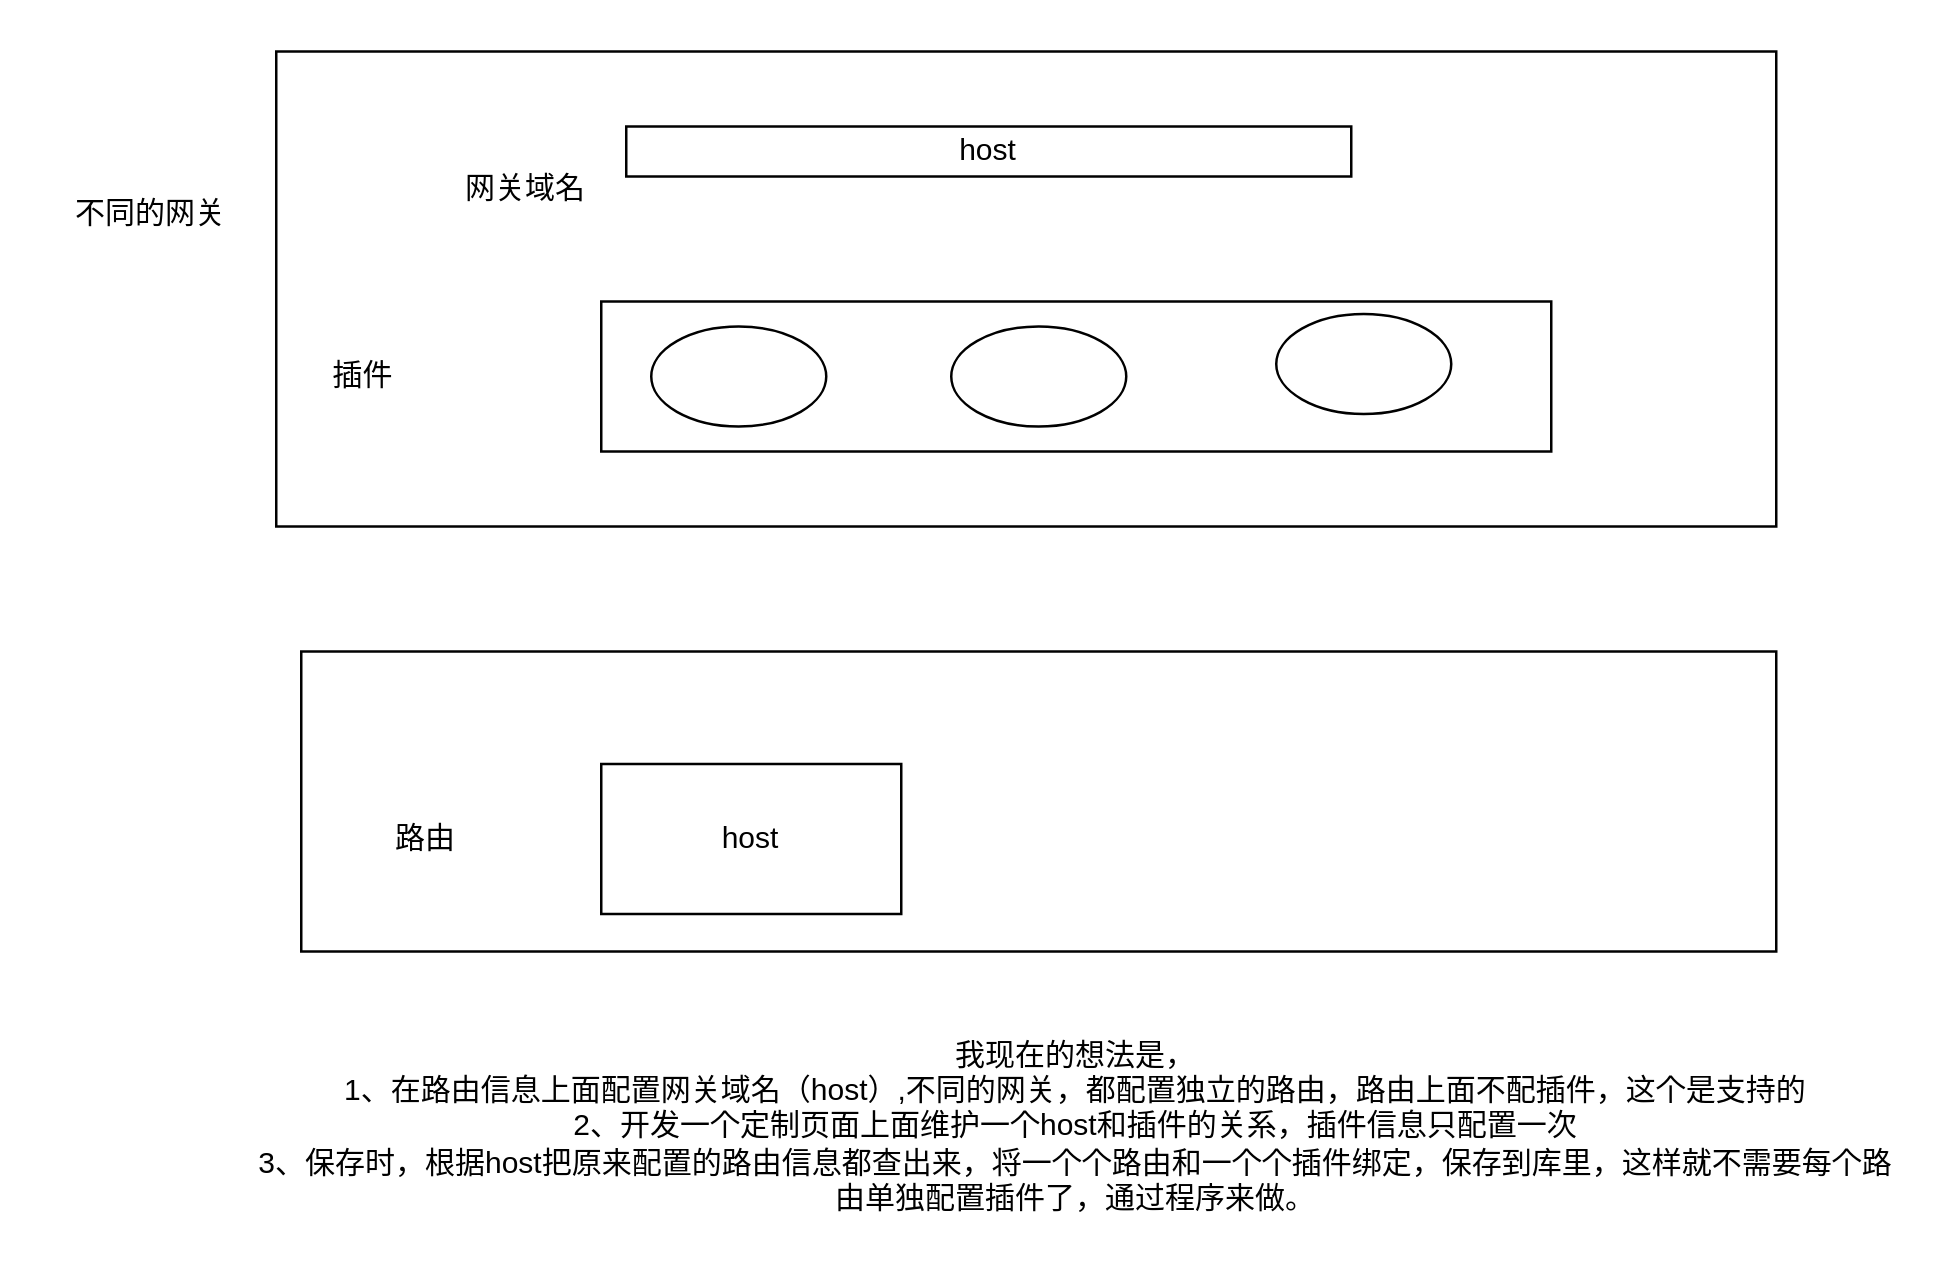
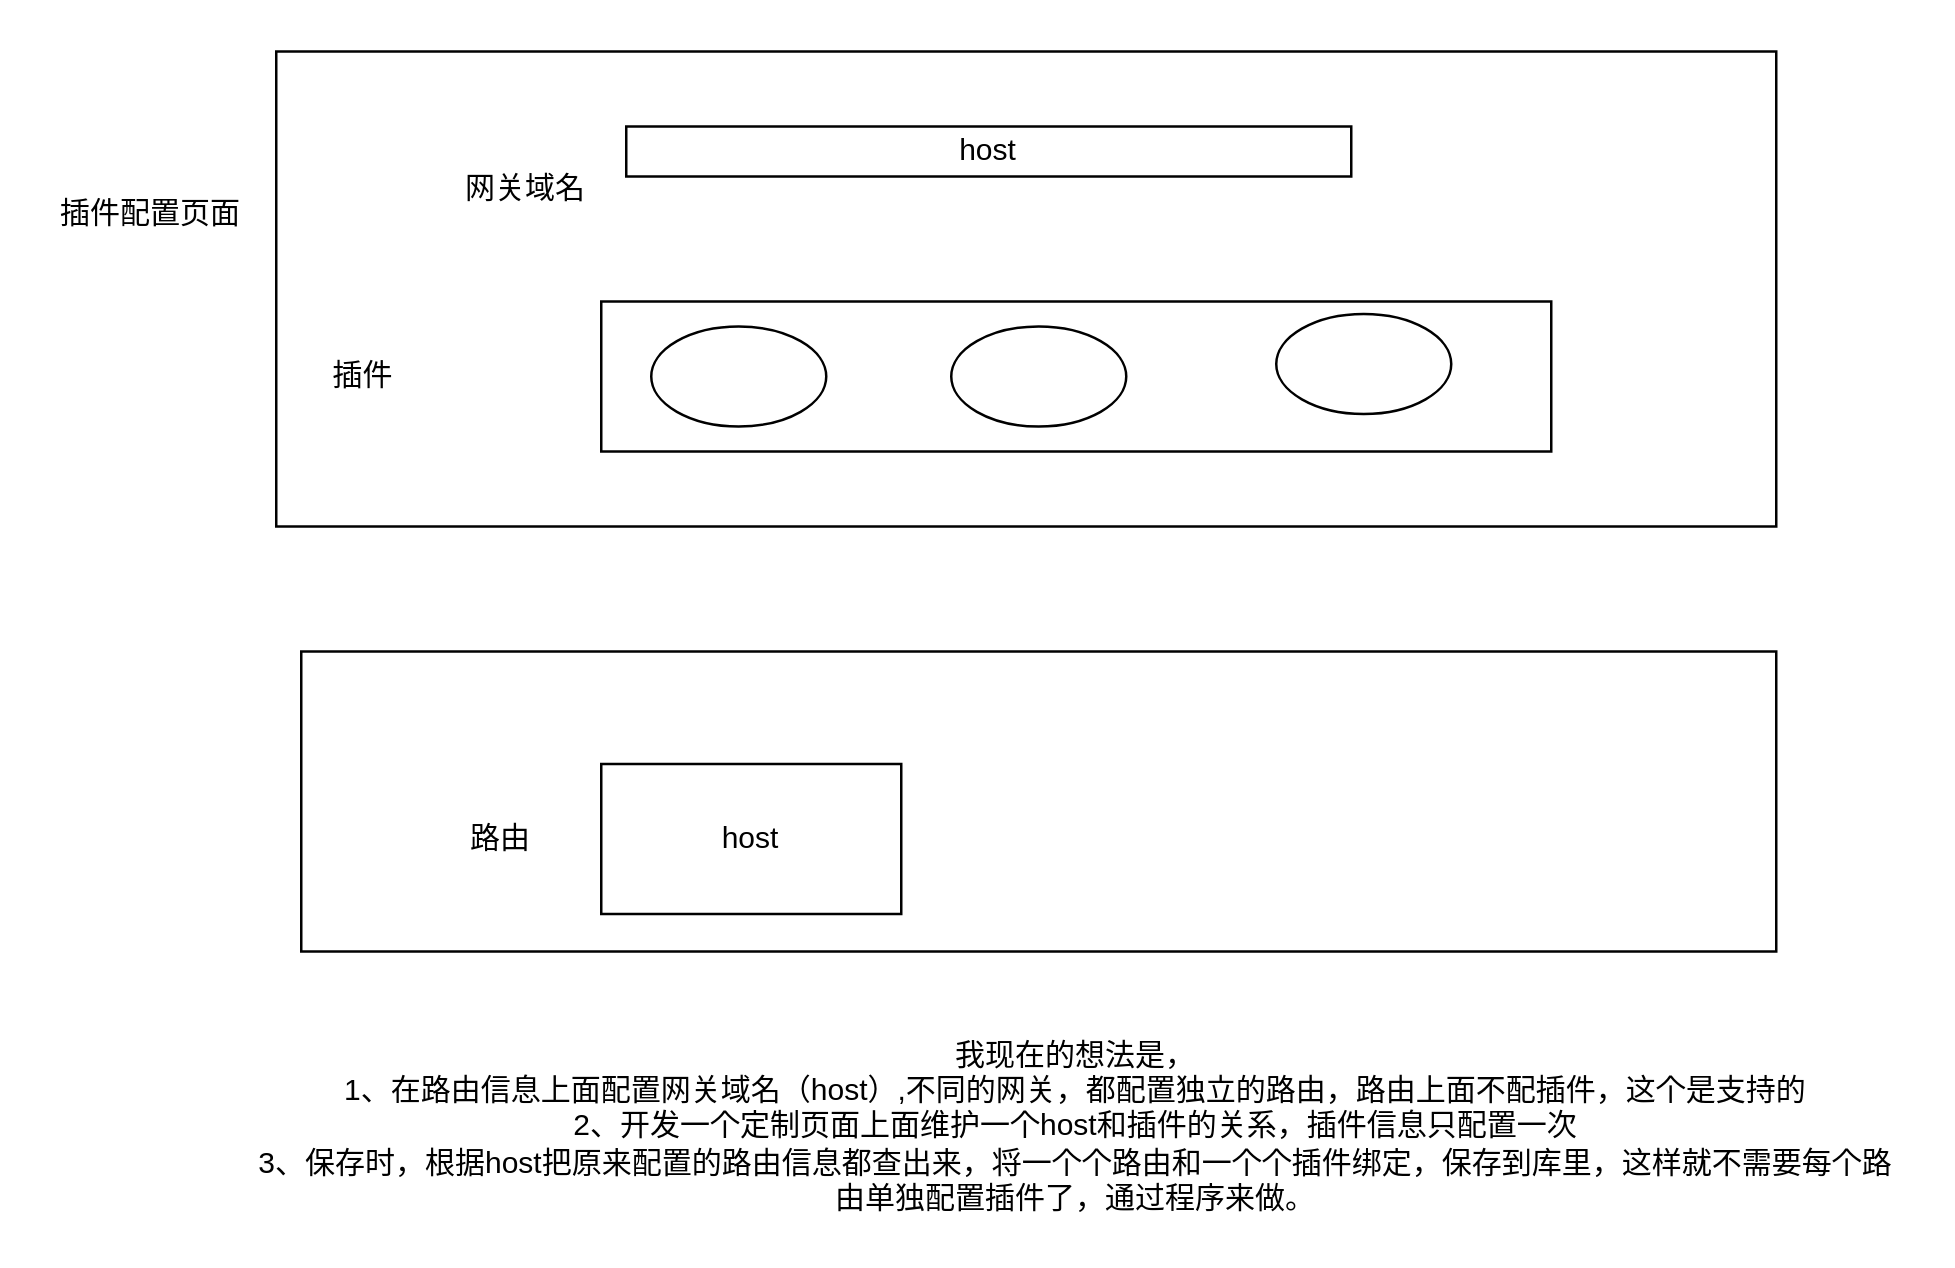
(151, 214) -> (151, 214)
(426, 839) -> (501, 839)
